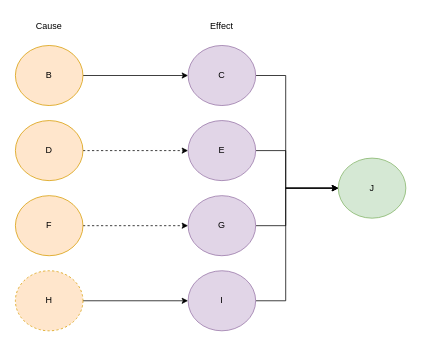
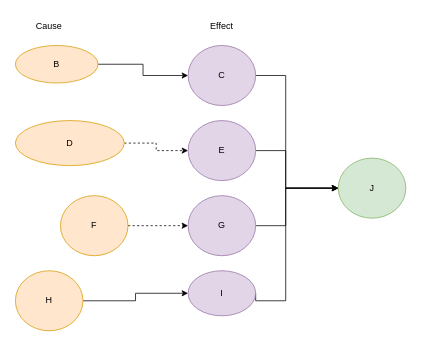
(49, 75) -> (57, 64)
(49, 150) -> (70, 143)
(49, 225) -> (94, 225)
(49, 300) -> (49, 300)
(222, 300) -> (222, 293)
